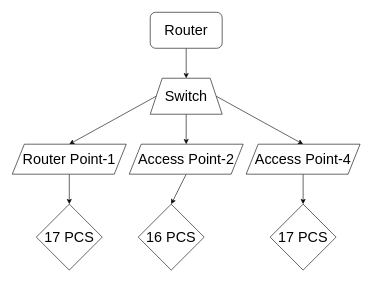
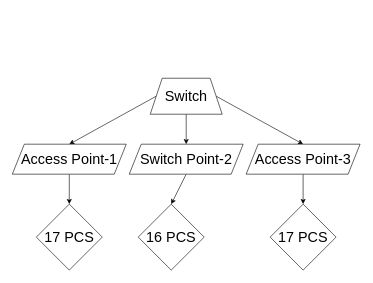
(186, 30) -> none
(186, 72) -> none
(69, 159) -> (69, 159)
(186, 159) -> (186, 159)
(303, 159) -> (303, 159)
